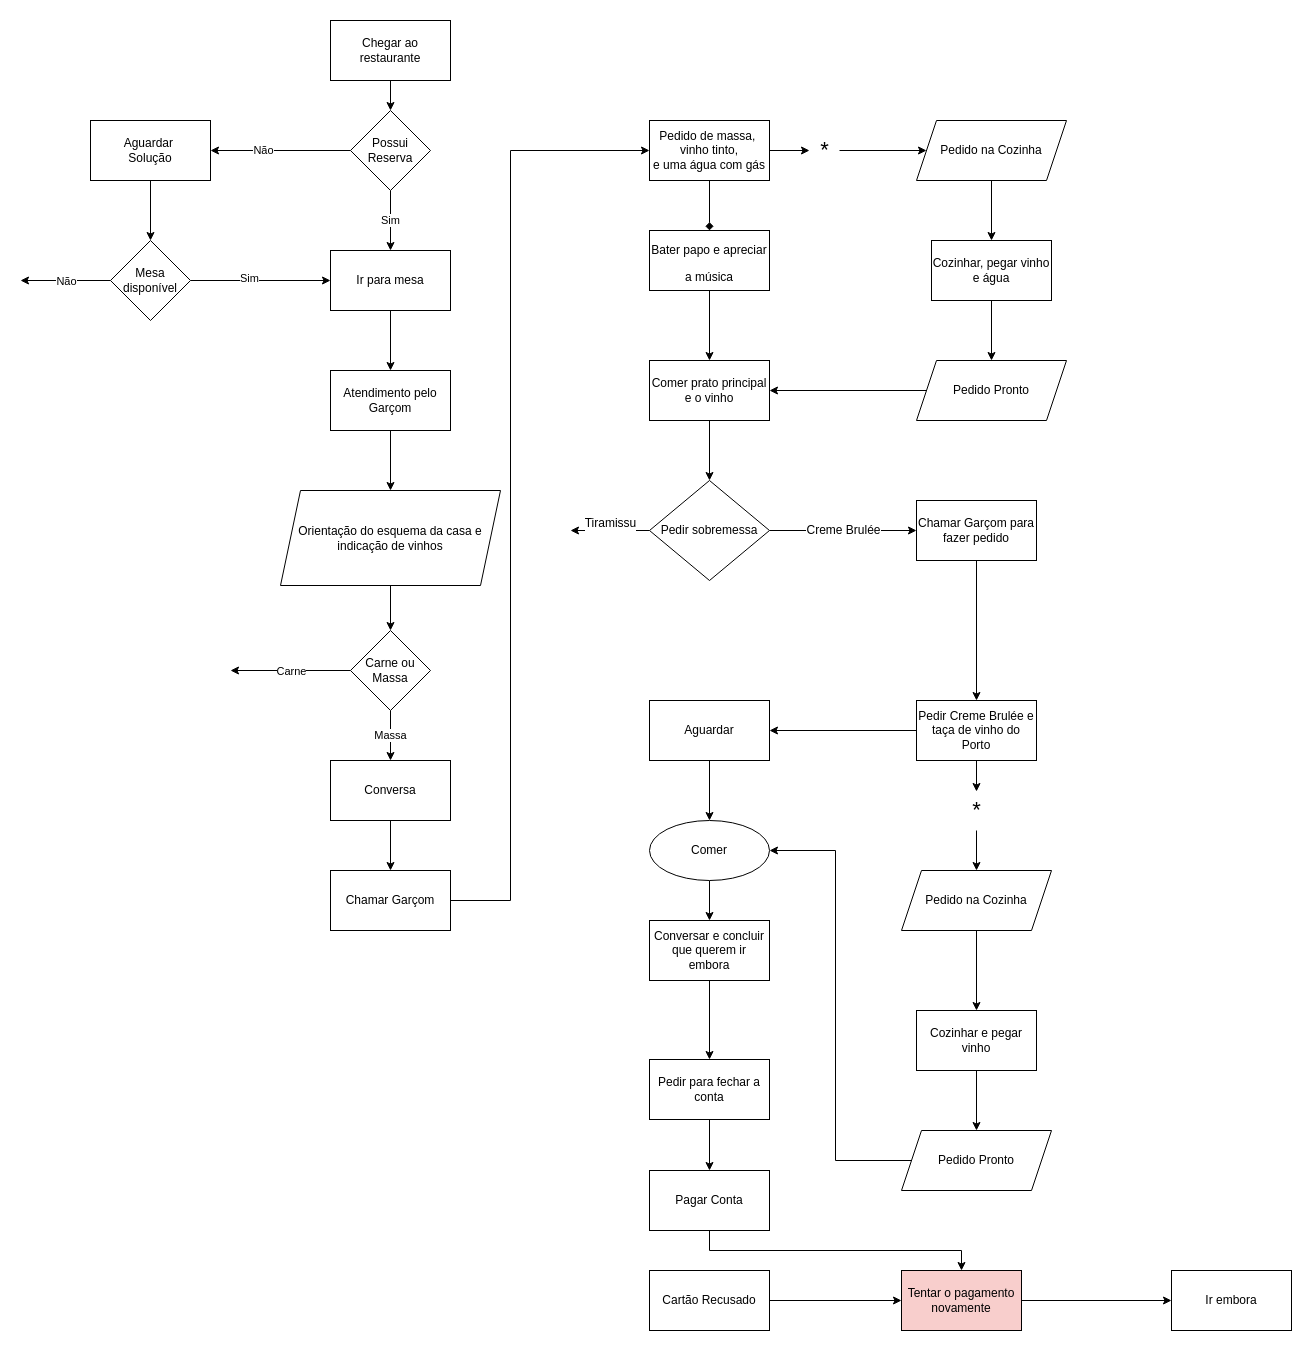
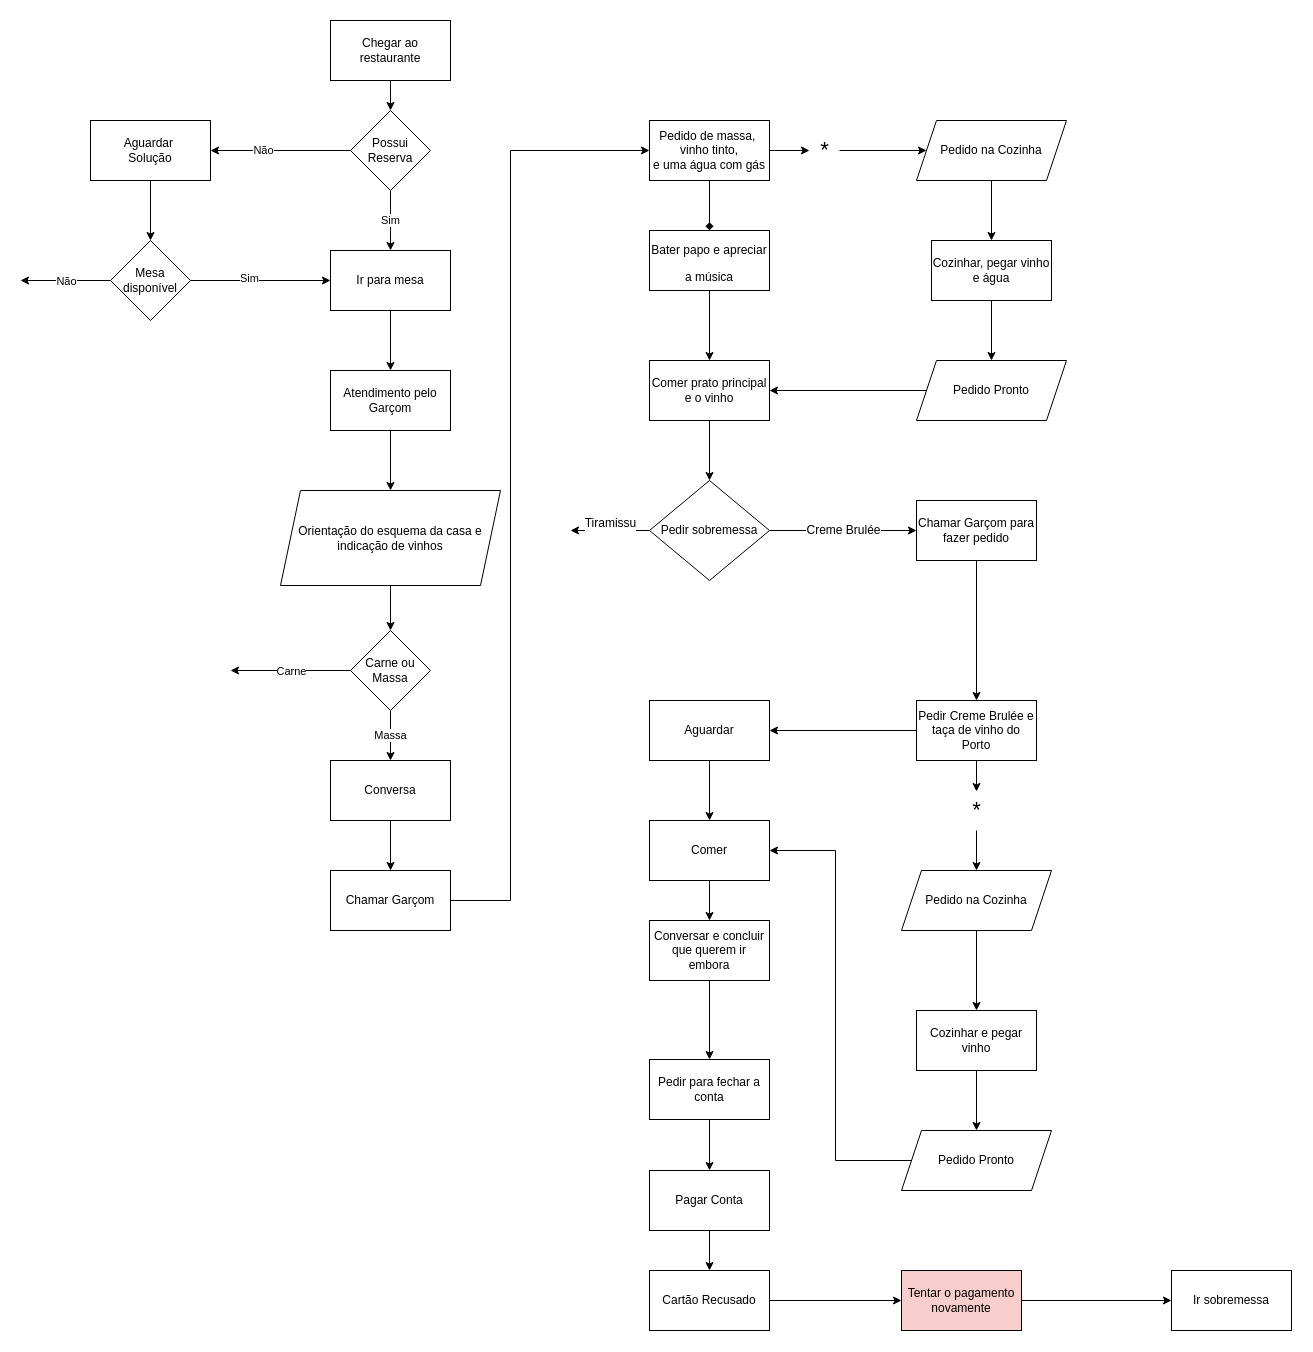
(710, 851) -> (710, 851)
(841, 1251) -> (710, 1256)
(1232, 1301) -> (1232, 1301)
